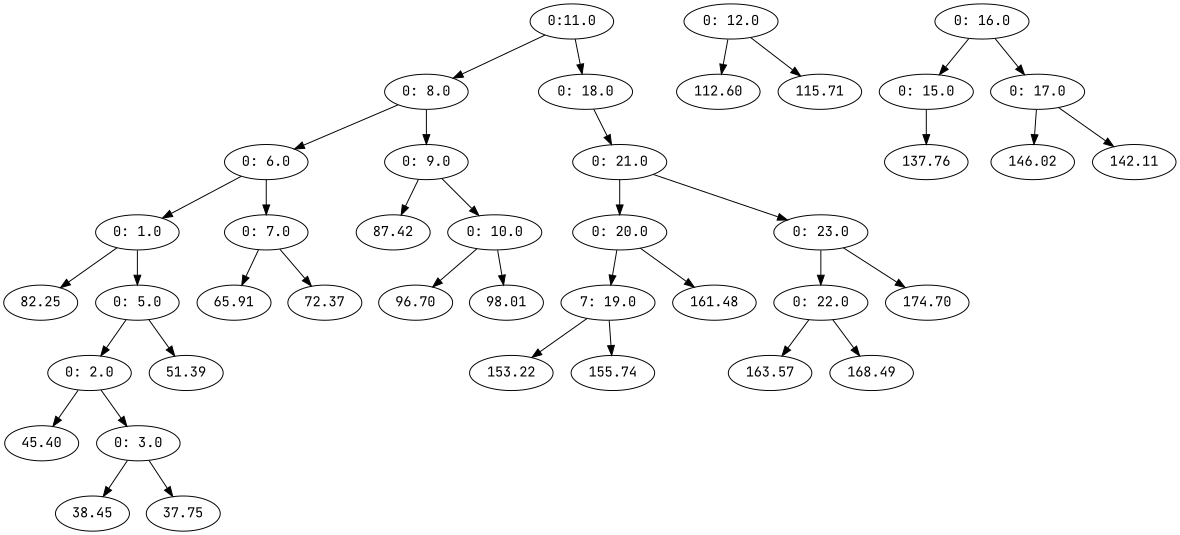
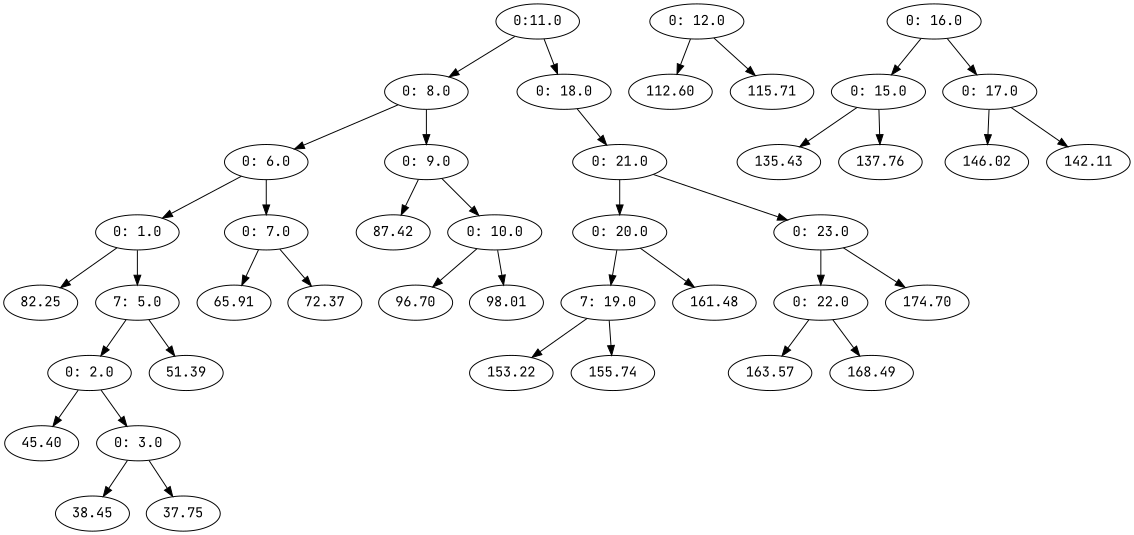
none -> (779, 162)
(137, 303) -> (137, 303)
